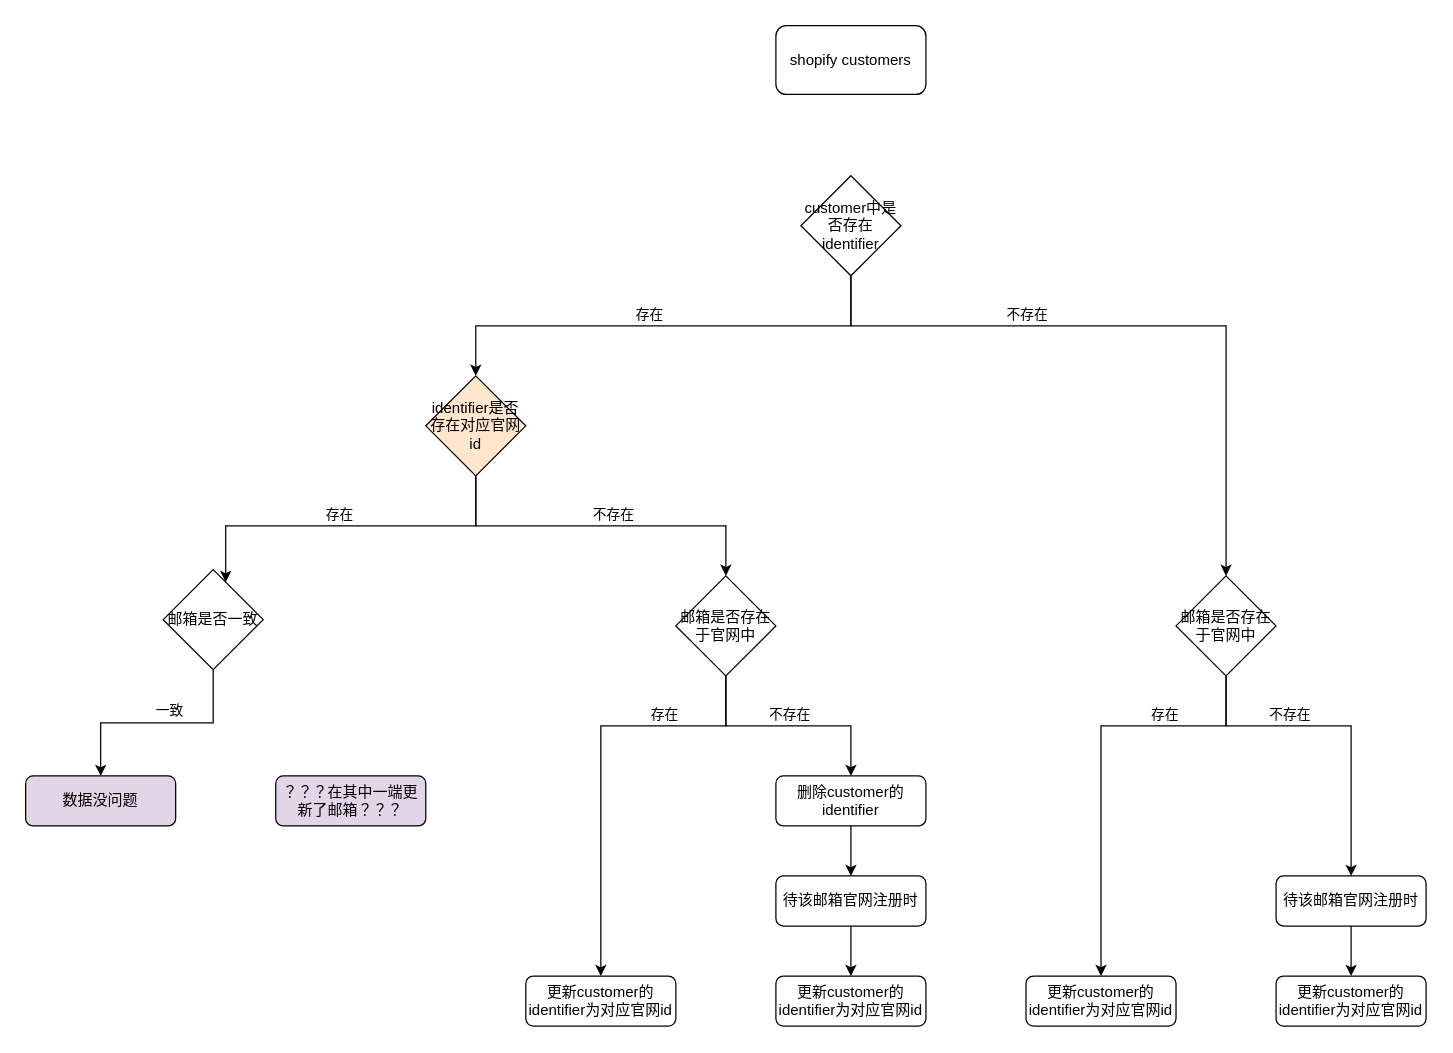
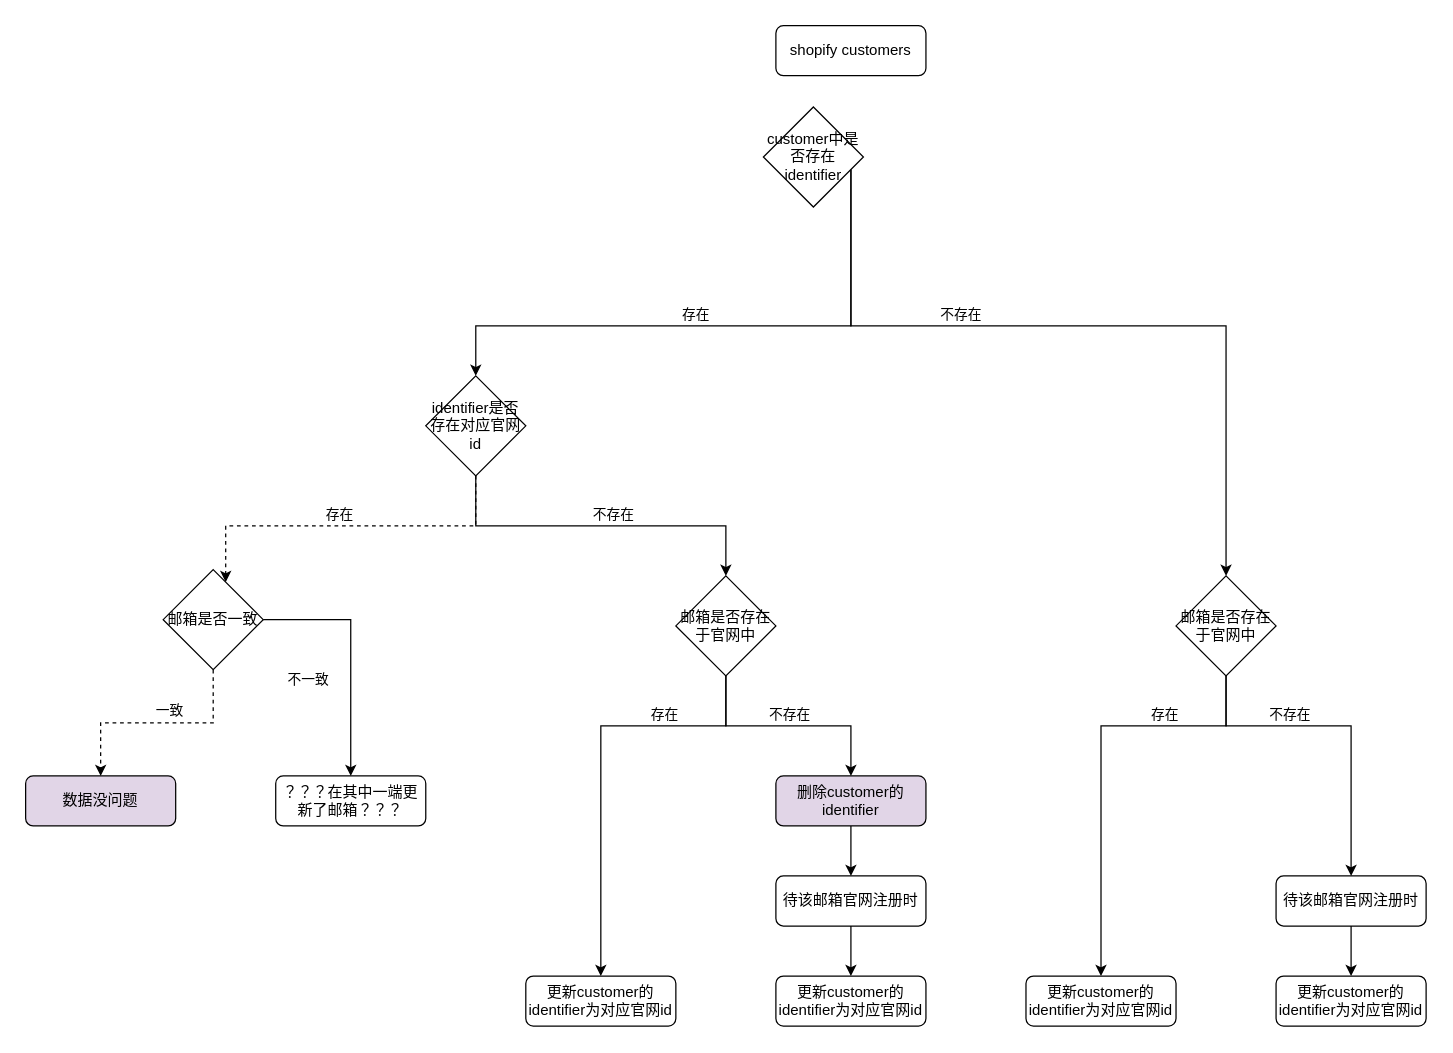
(851, 60) -> (851, 51)
(851, 226) -> (813, 157)
(476, 426) -> (476, 426)
(327, 526) -> (327, 526)
none -> (351, 649)
(160, 723) -> (160, 723)
(351, 801) -> (351, 801)
(851, 801) -> (851, 801)
